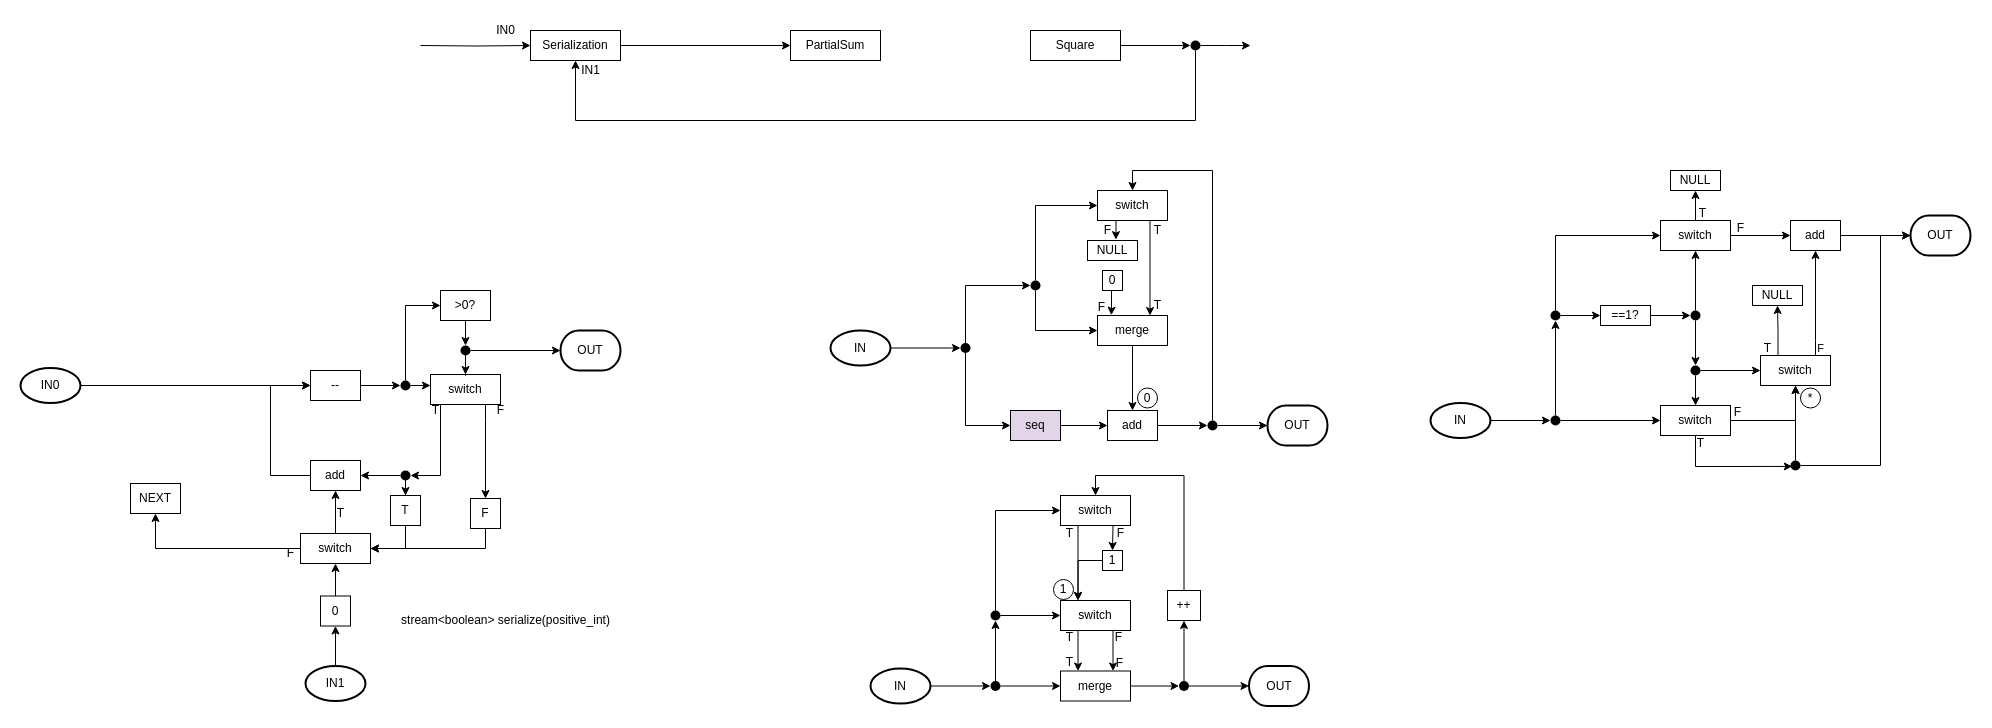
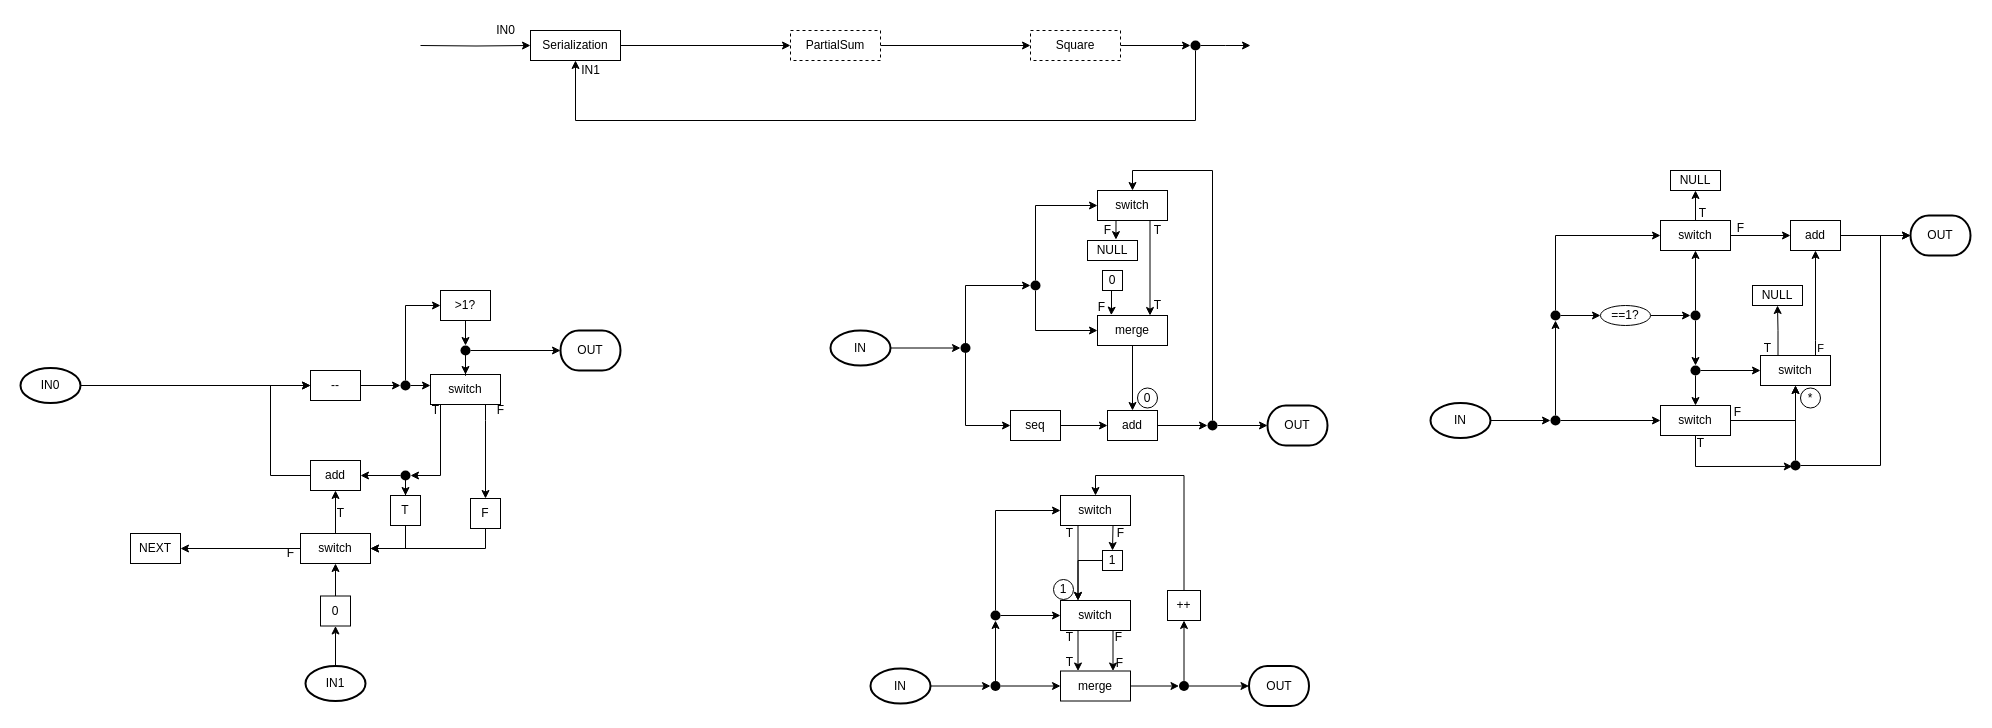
(836, 46) -> (836, 46)
none -> (952, 46)
(1076, 46) -> (1076, 46)
(466, 306) -> (466, 306)
(1626, 316) -> (1626, 316)
(1036, 426) -> (1036, 426)
(156, 499) -> (156, 549)
(506, 621) -> none
